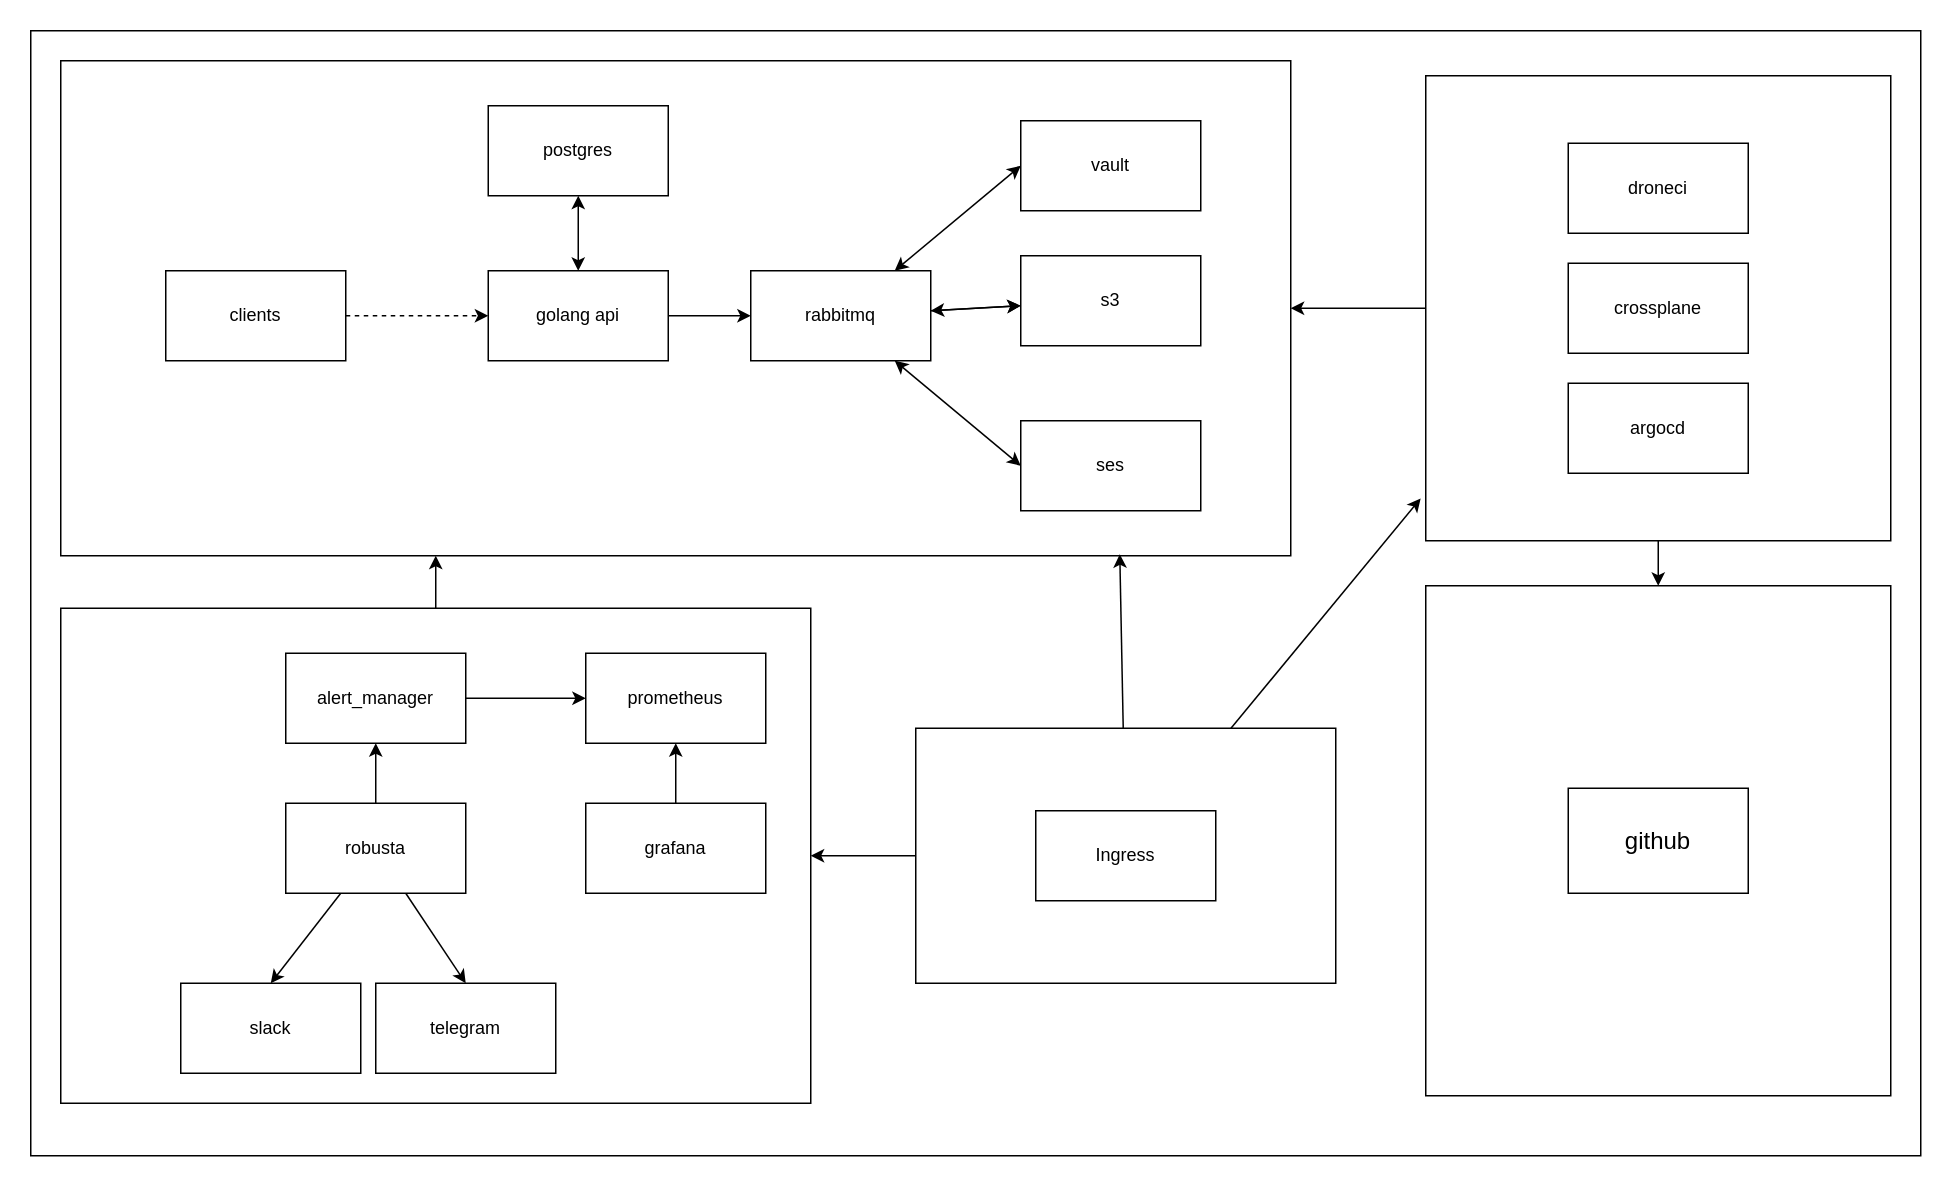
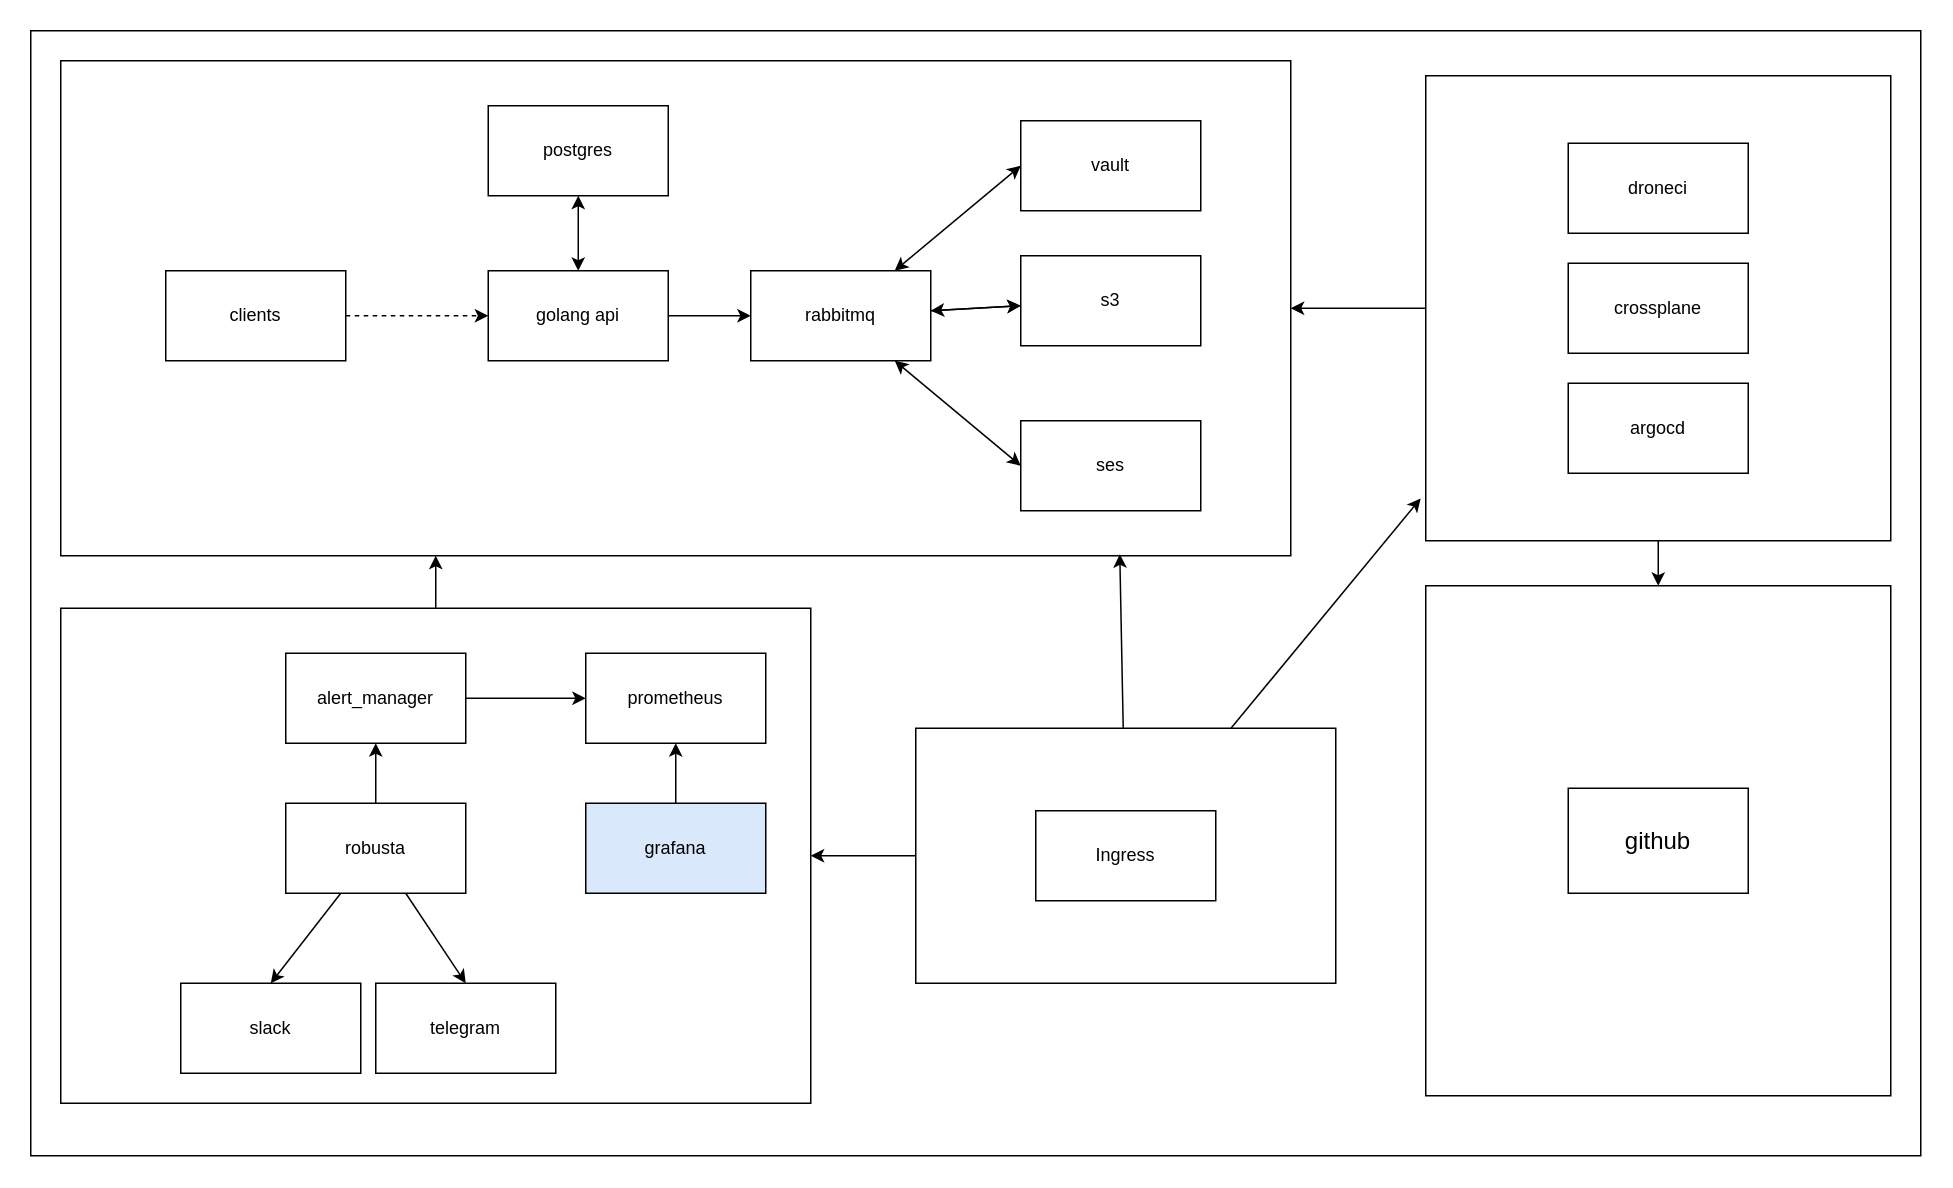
(676, 848) -> (676, 848)
